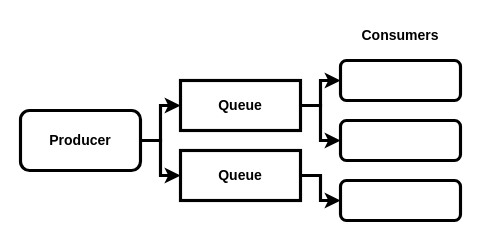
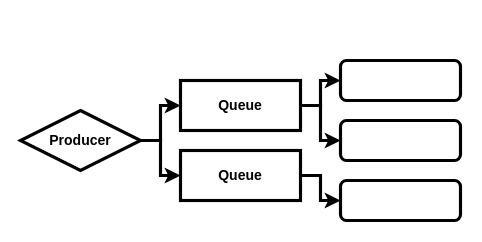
(401, 36) -> none
(81, 141) -> (81, 141)
